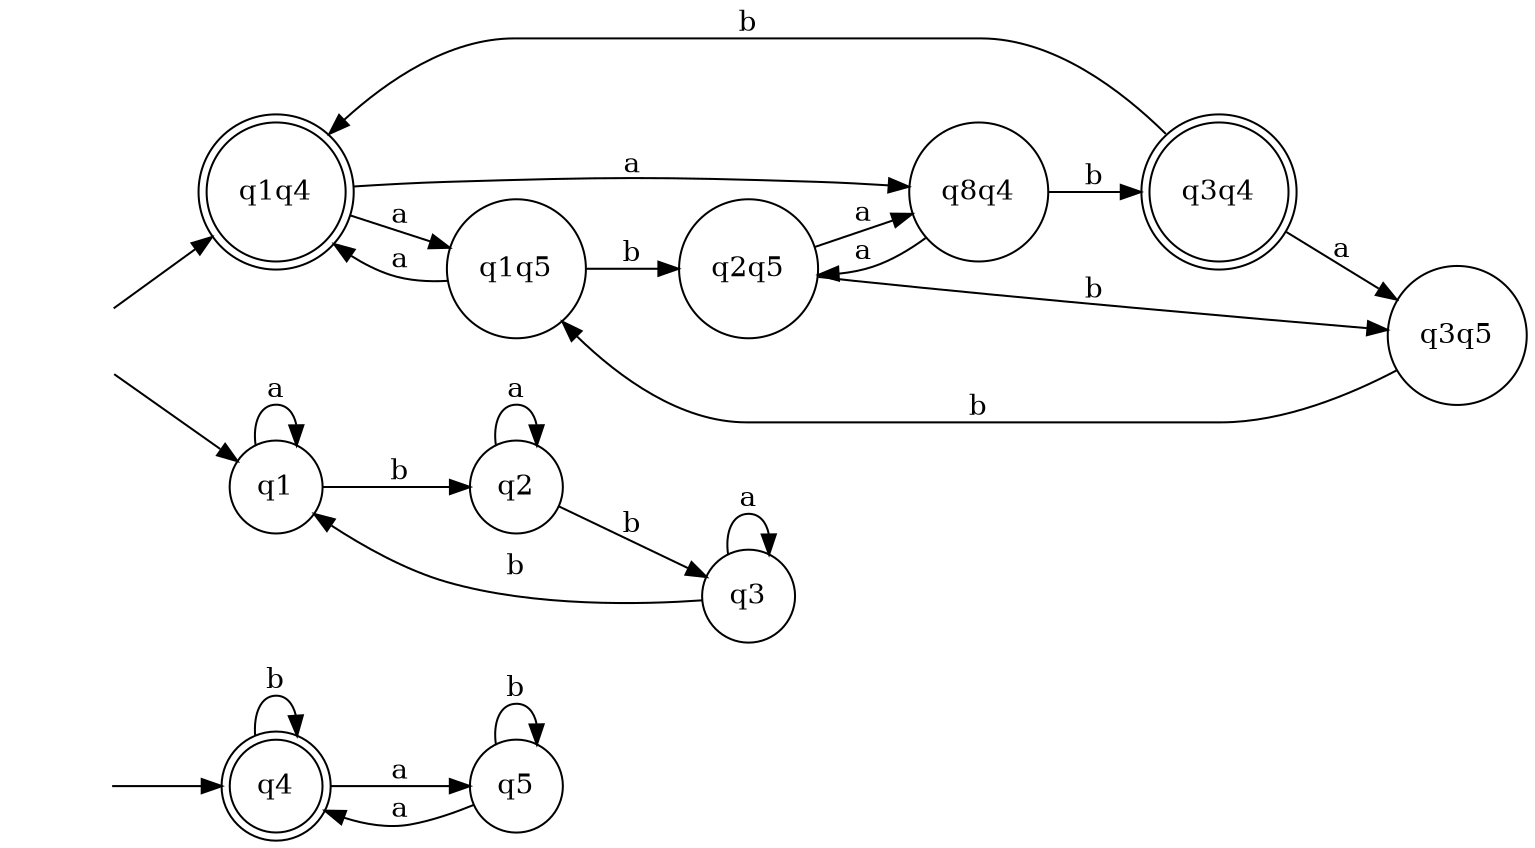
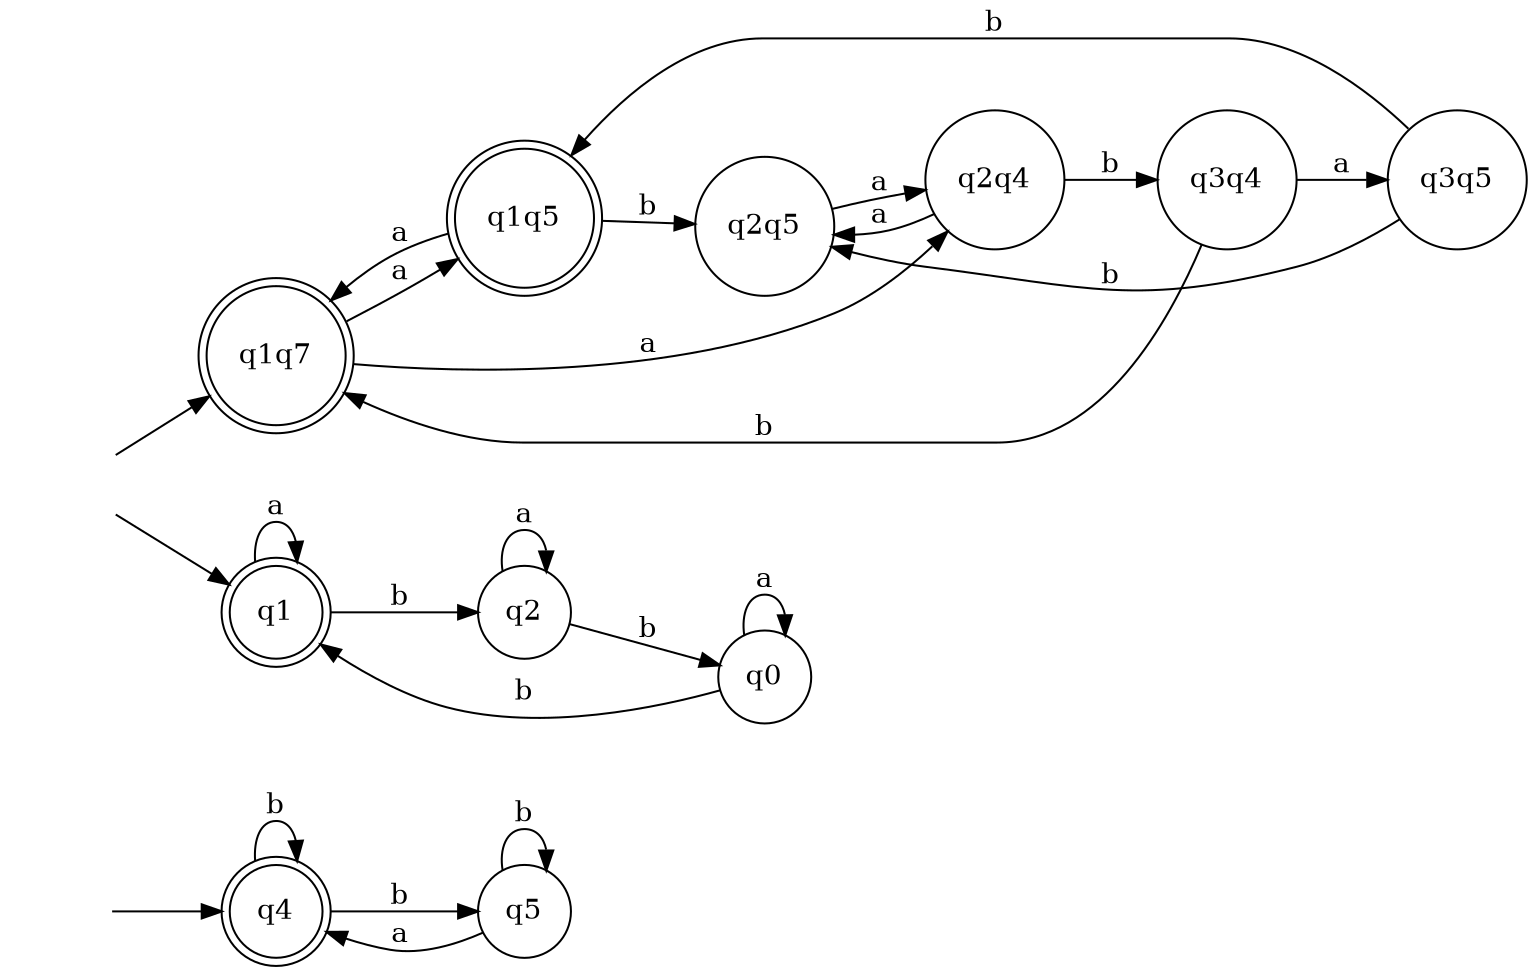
(276, 192) -> (276, 356)
(979, 192) -> (995, 180)
(1219, 192) -> (1227, 180)
(516, 269) -> (524, 218)
(1092, 304) -> (1131, 290)
(276, 487) -> (276, 612)
(749, 596) -> (765, 677)
(400, 771) -> (400, 896)
